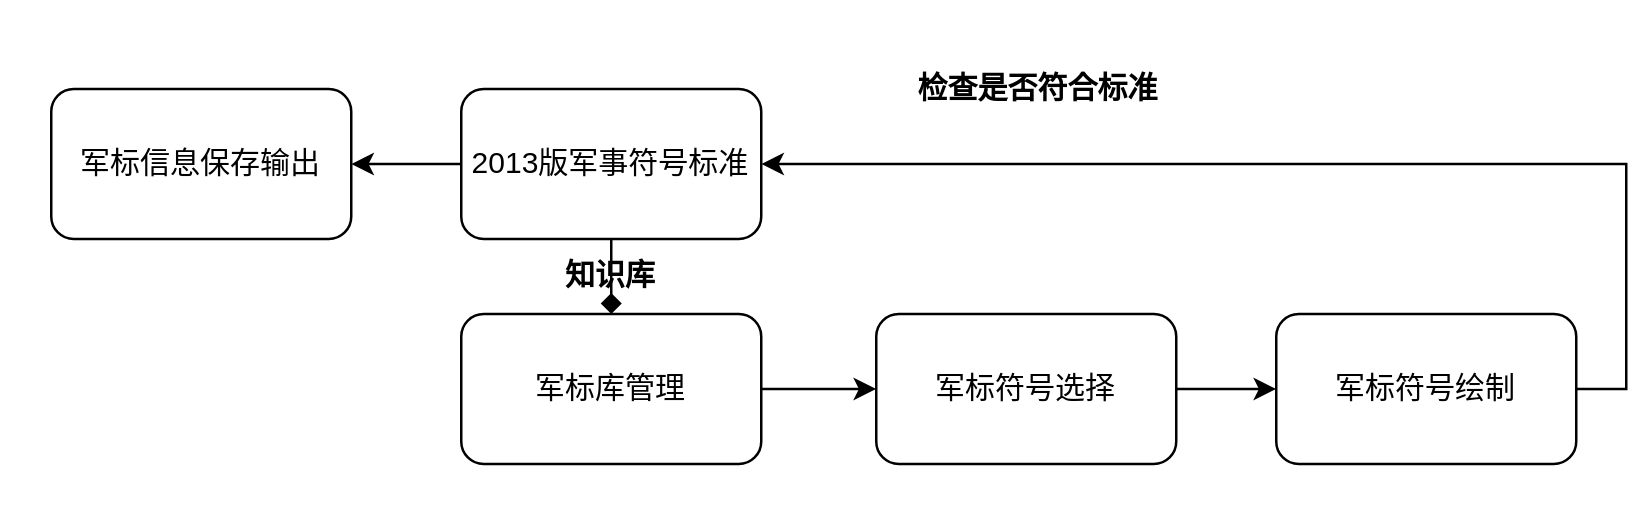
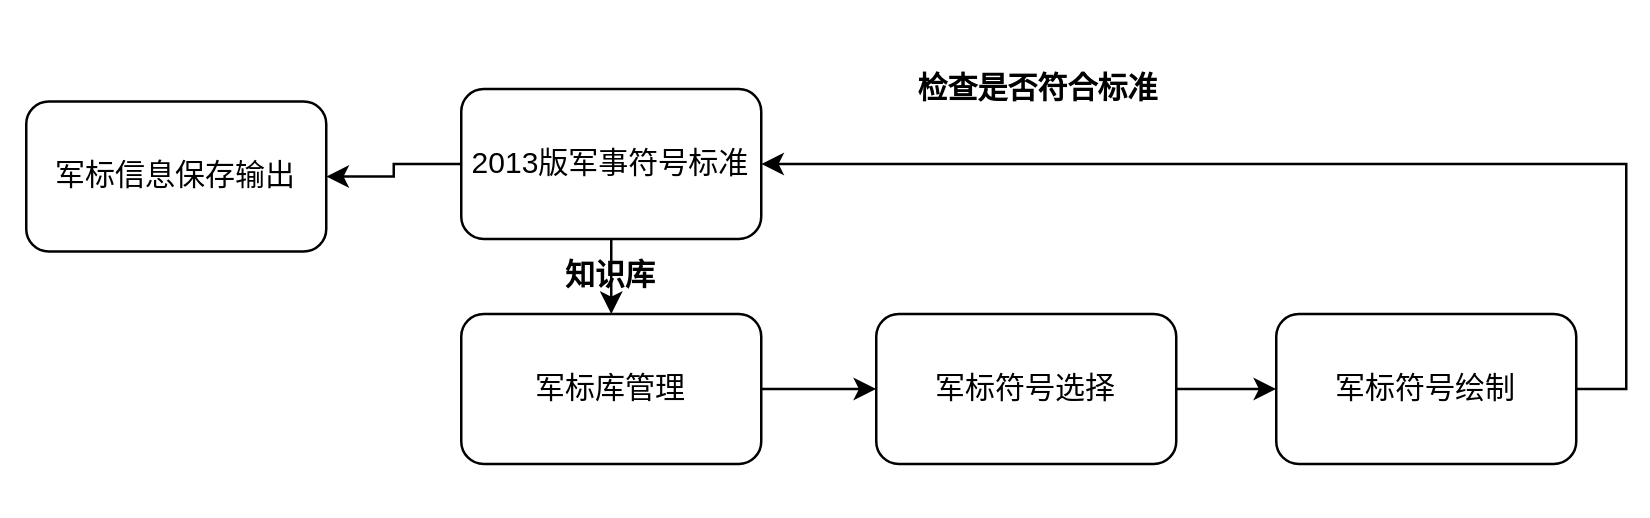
(201, 164) -> (176, 176)
(611, 293) -> (611, 295)
